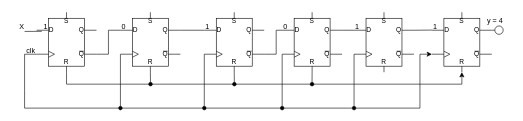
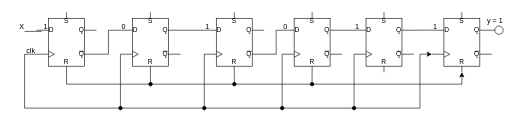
(496, 21) -> (496, 21)
